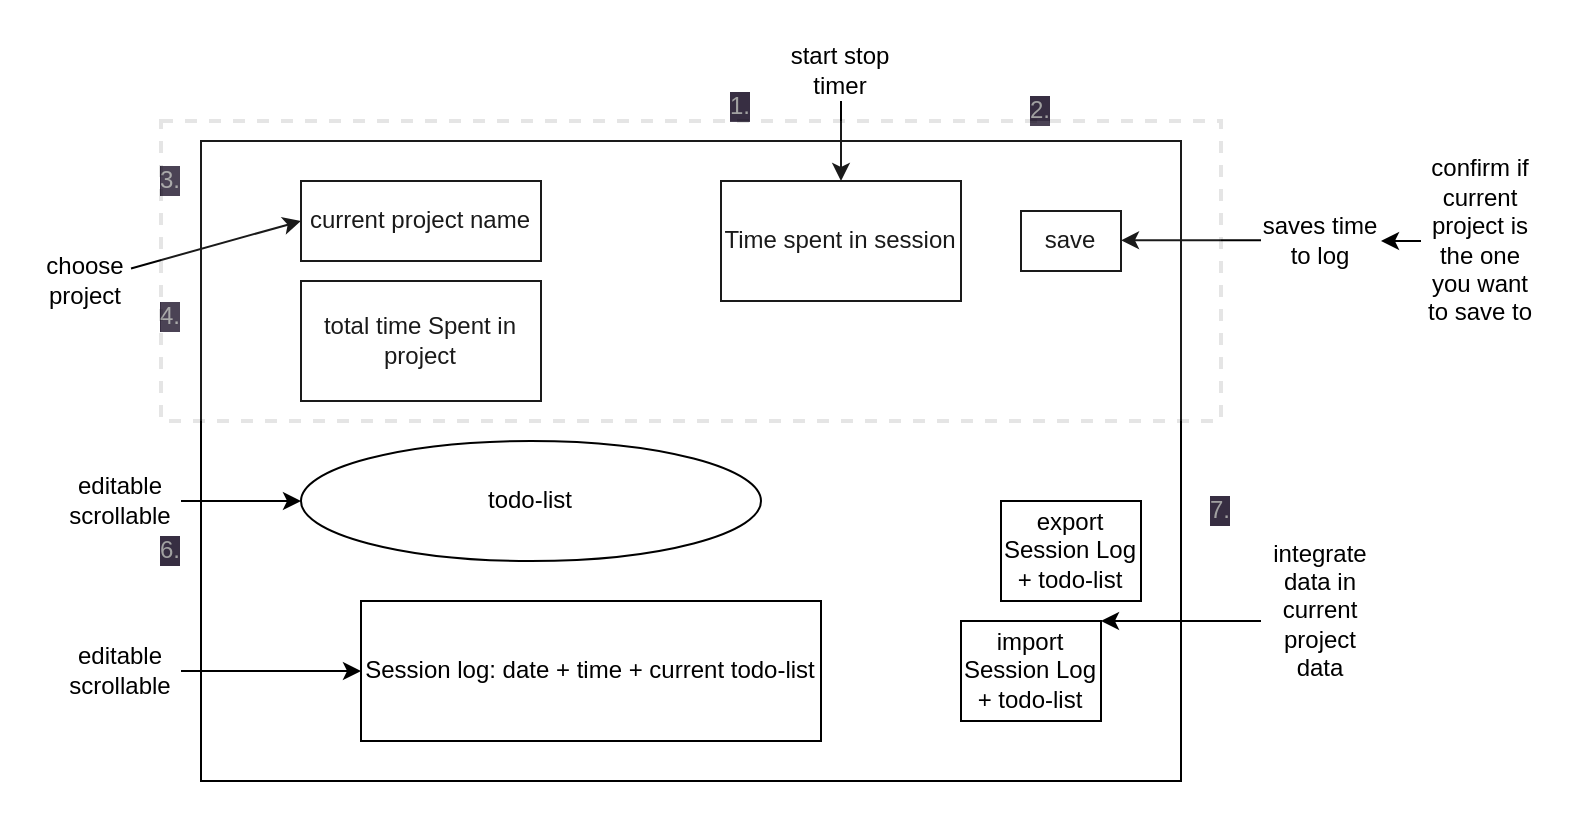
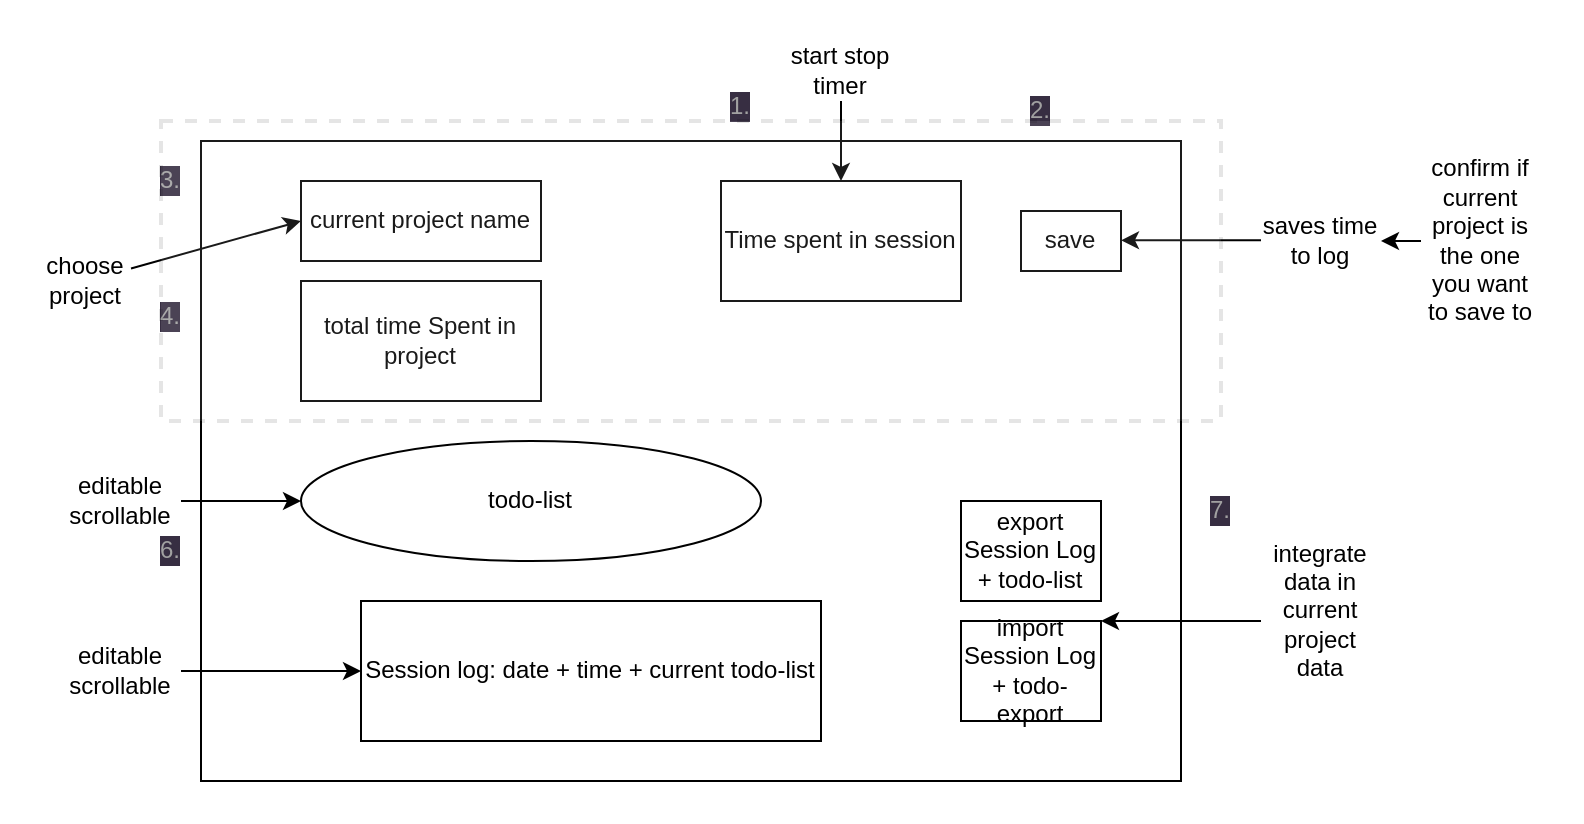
(1071, 551) -> (1031, 551)
(1031, 671) -> (1031, 671)
